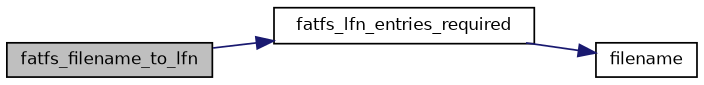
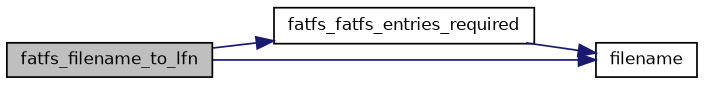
(404, 26) -> (404, 26)
none -> (396, 60)
